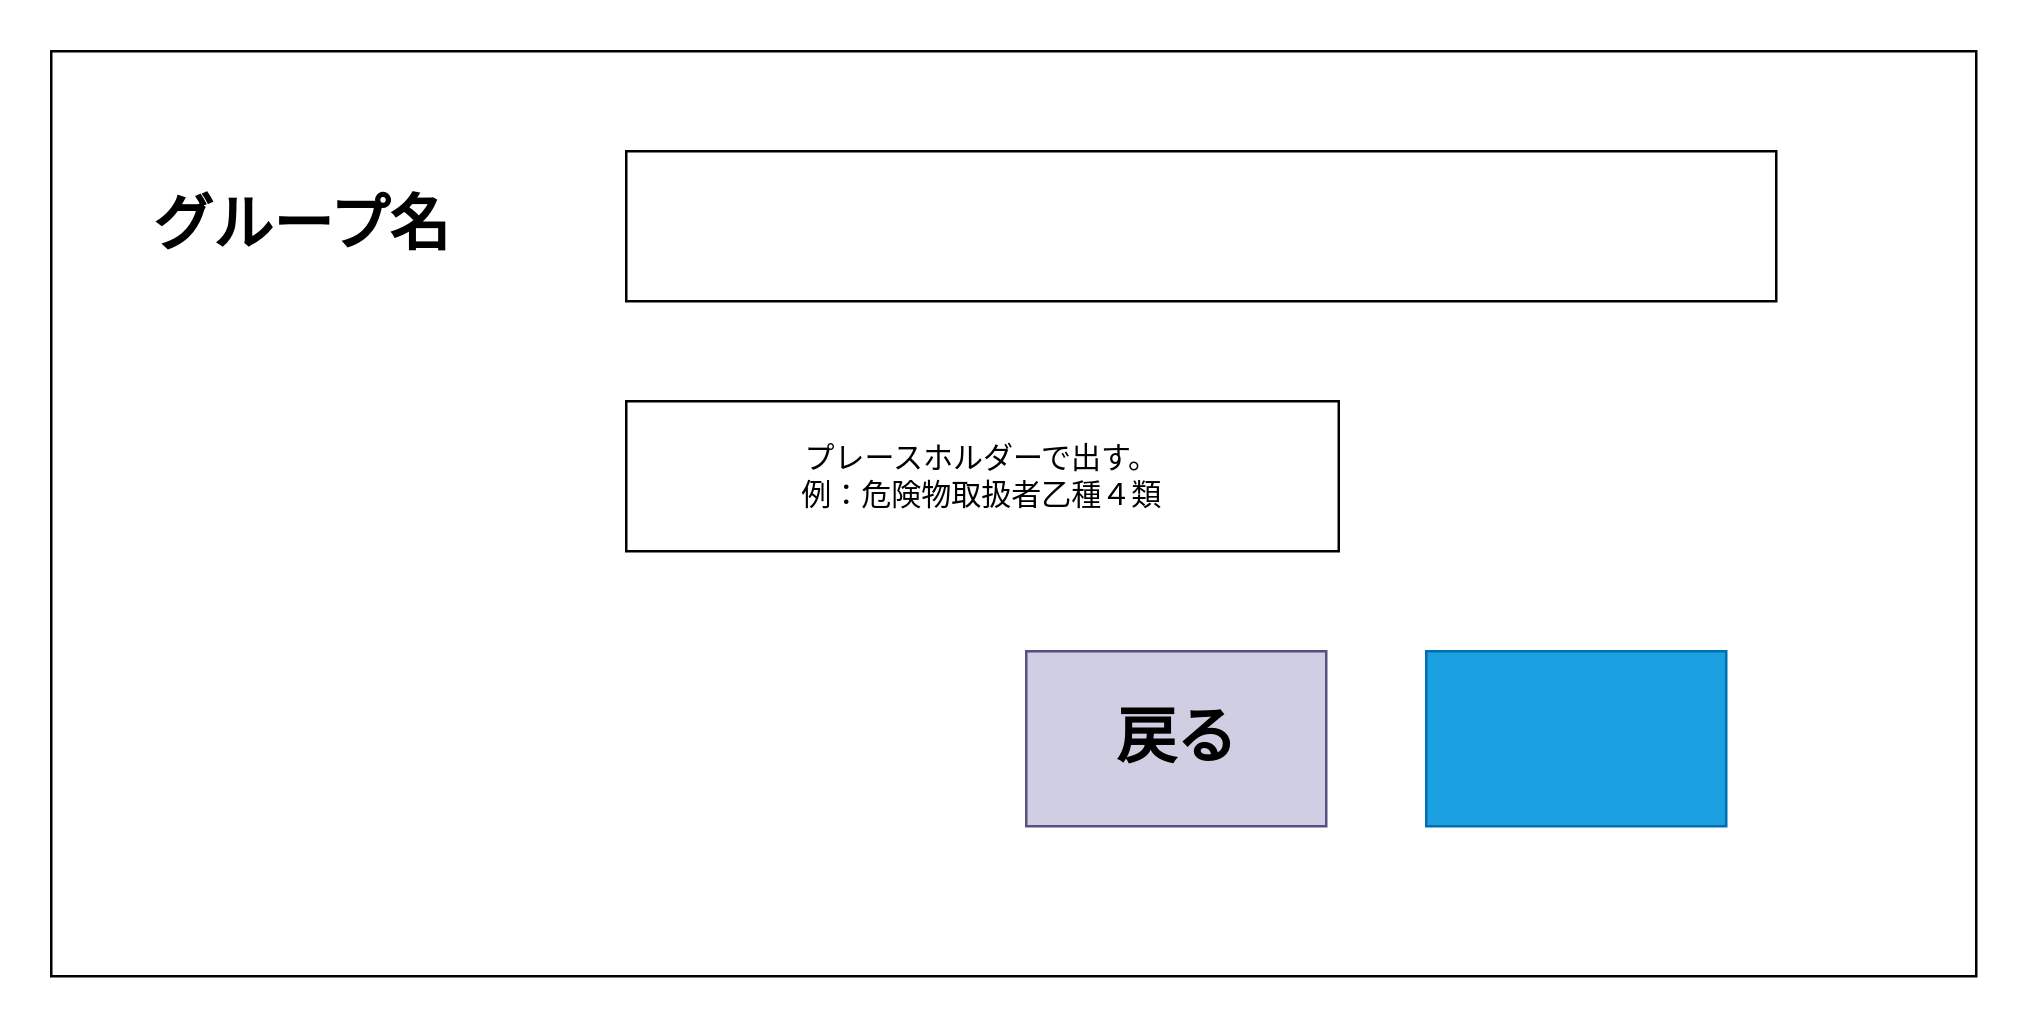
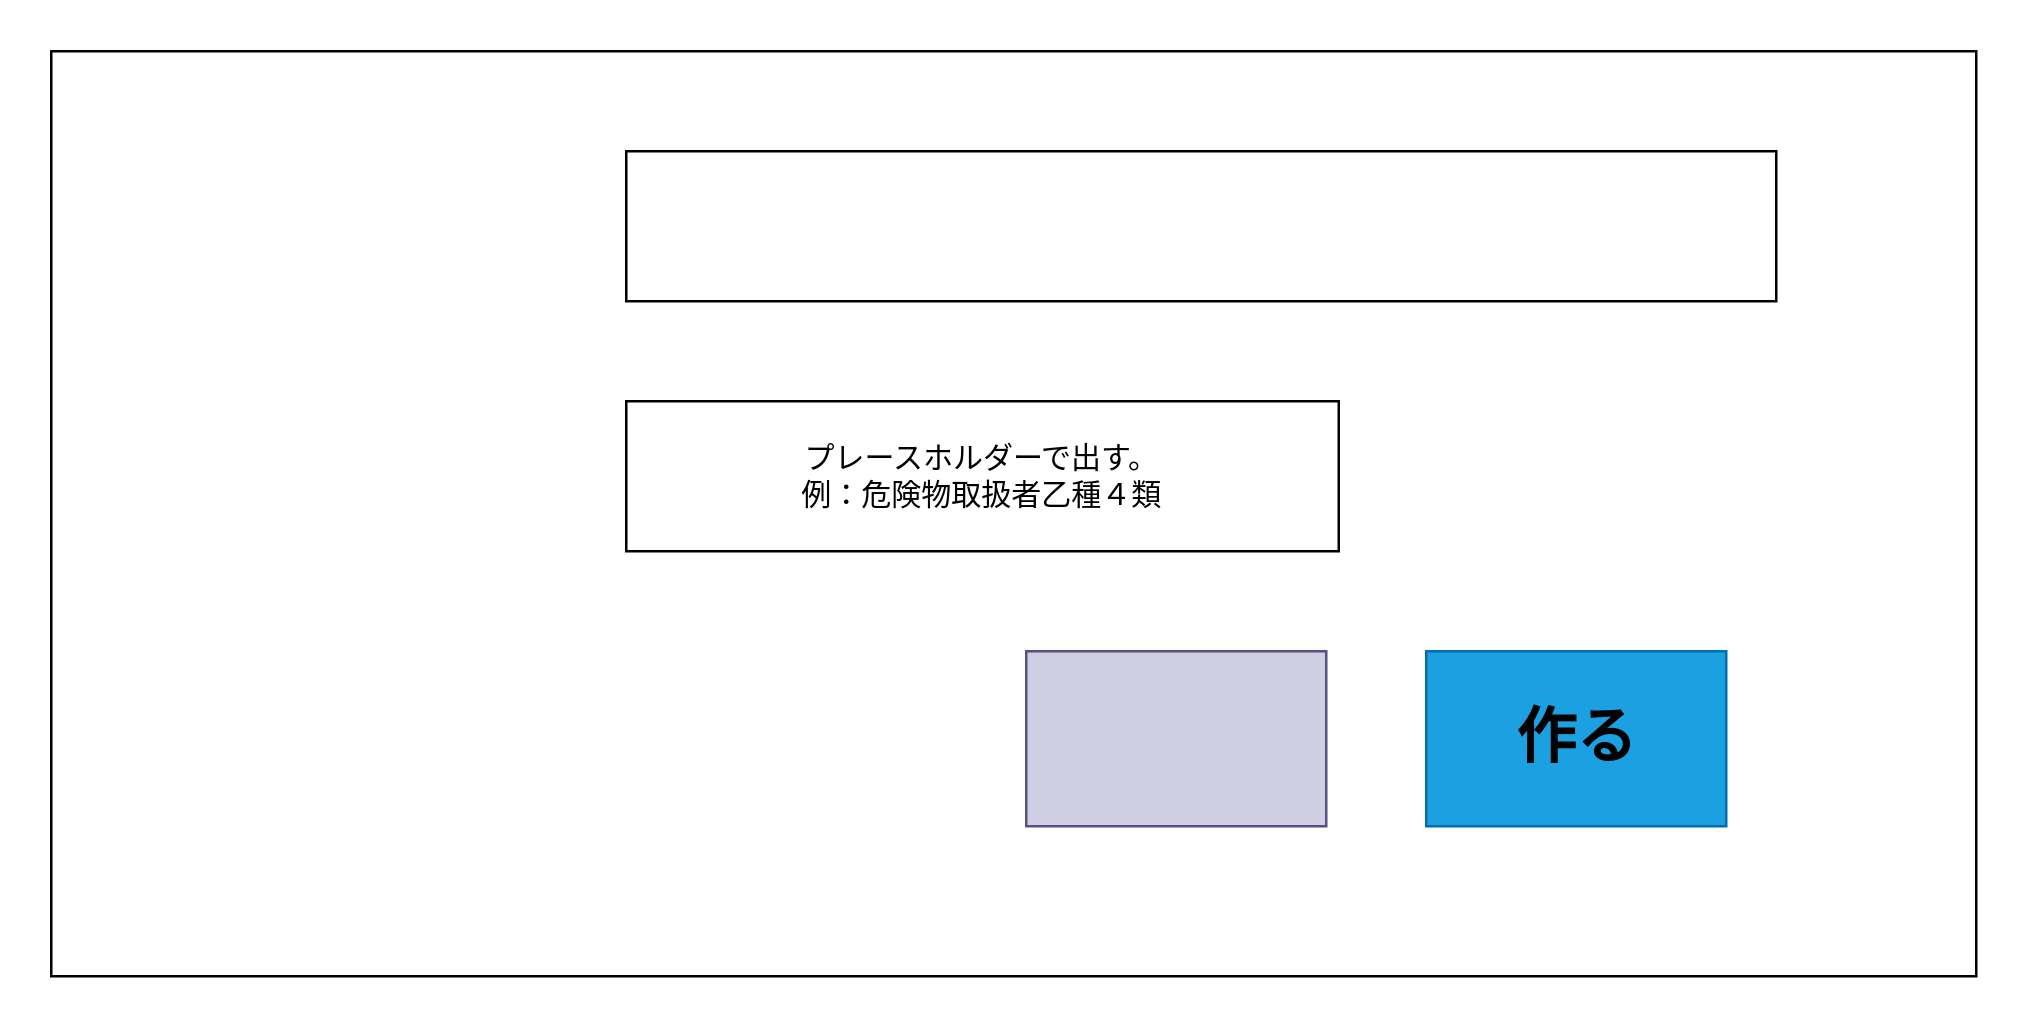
(301, 226) -> none
(1176, 739) -> none
none -> (1576, 739)
